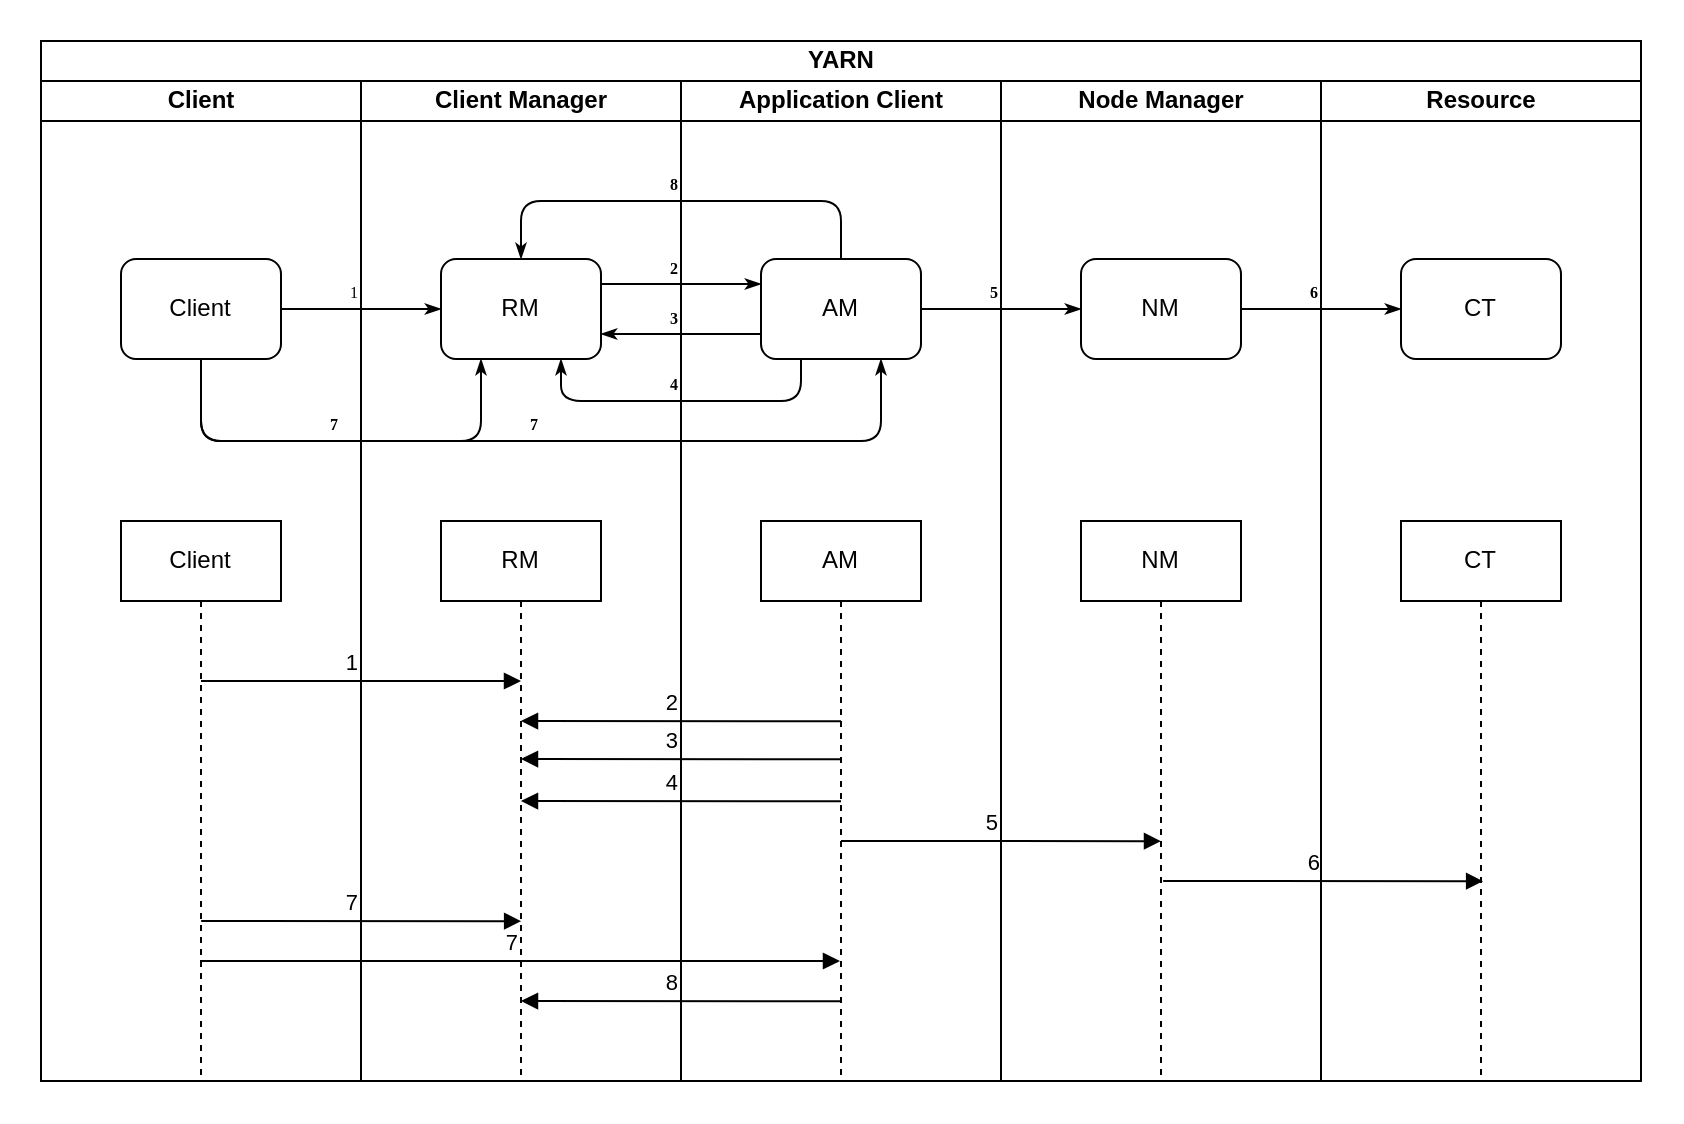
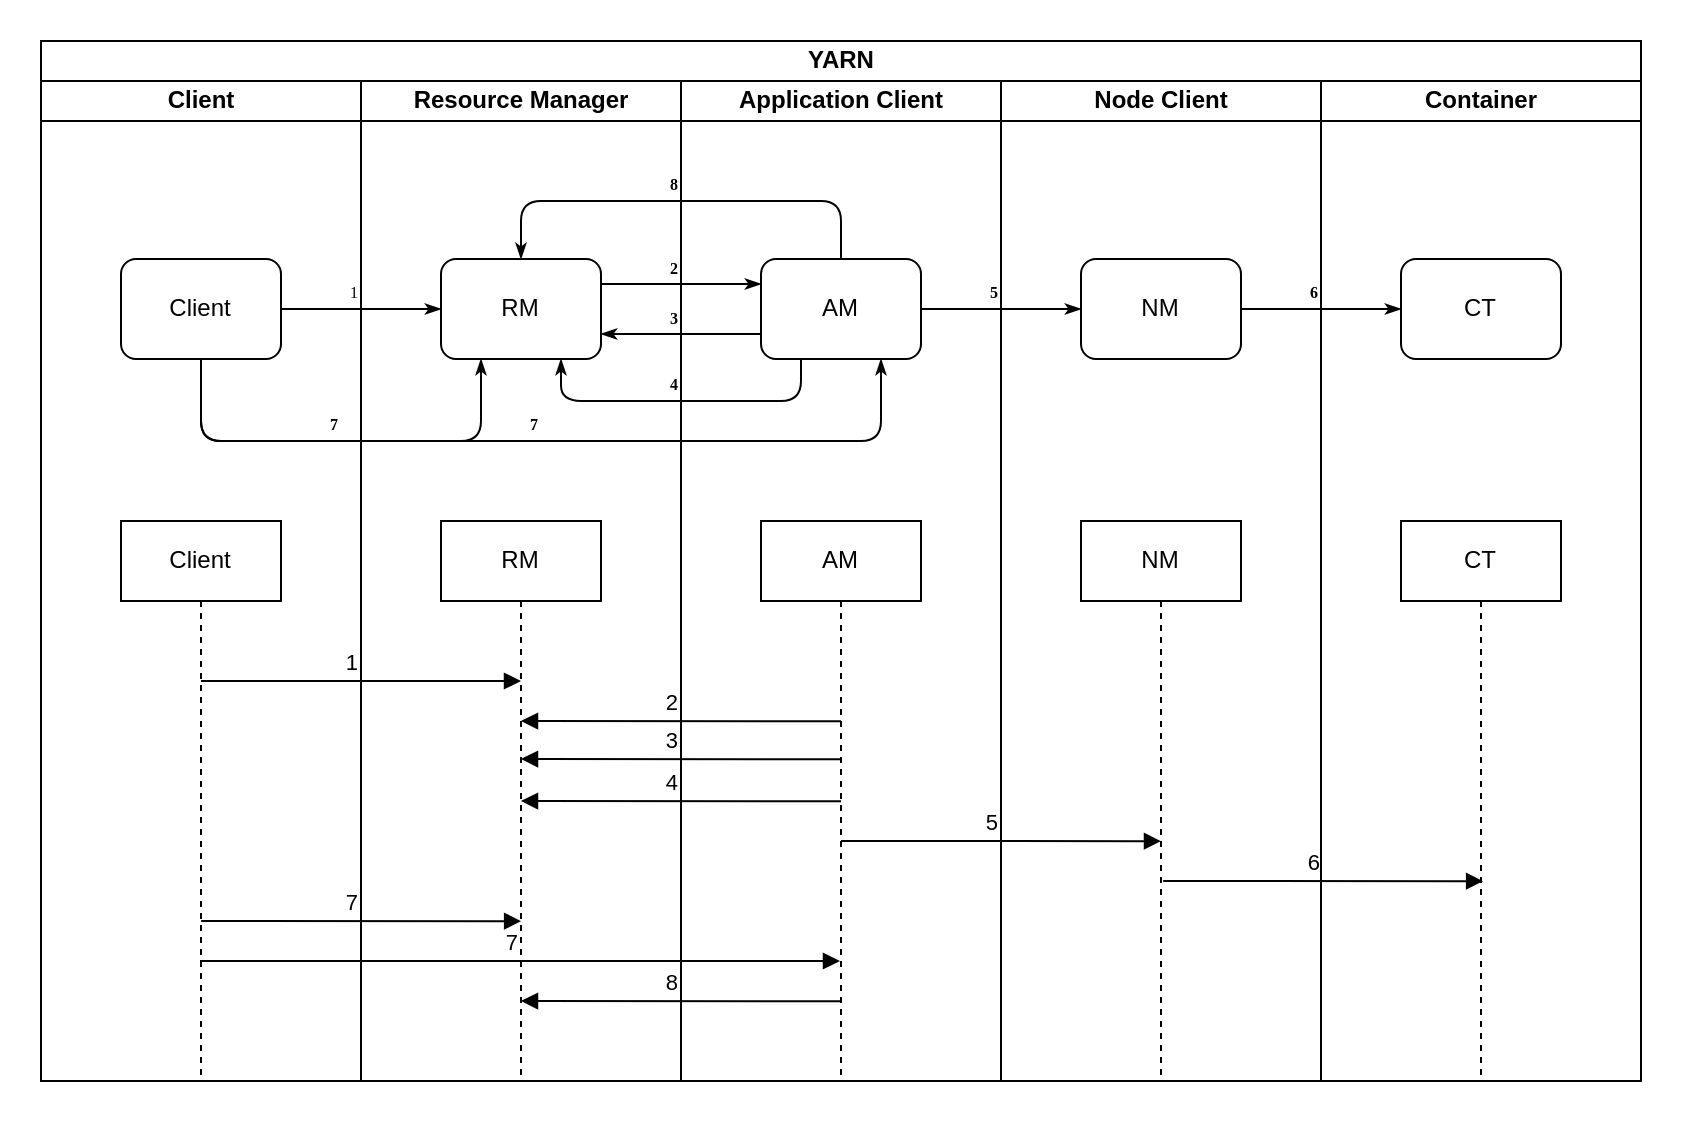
(522, 101) -> (522, 101)
(1162, 101) -> (1162, 101)
(1482, 101) -> (1482, 101)
